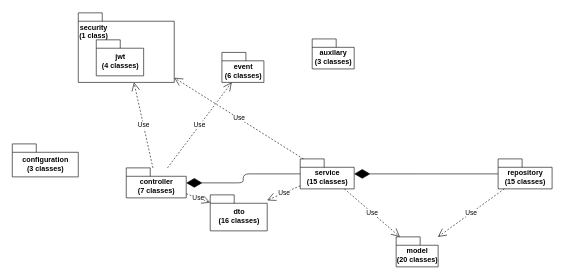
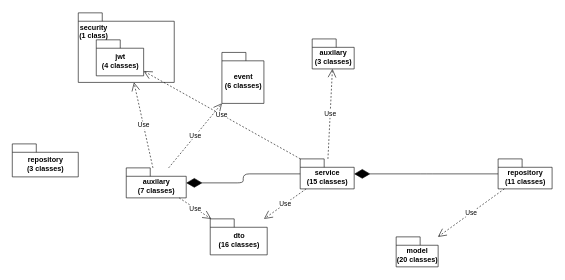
(243, 67) -> (243, 78)
(238, 118) -> (330, 113)
(46, 164) -> (46, 164)
(526, 177) -> (526, 177)
(157, 186) -> (157, 186)
(371, 212) -> (223, 115)
(239, 213) -> (239, 237)
